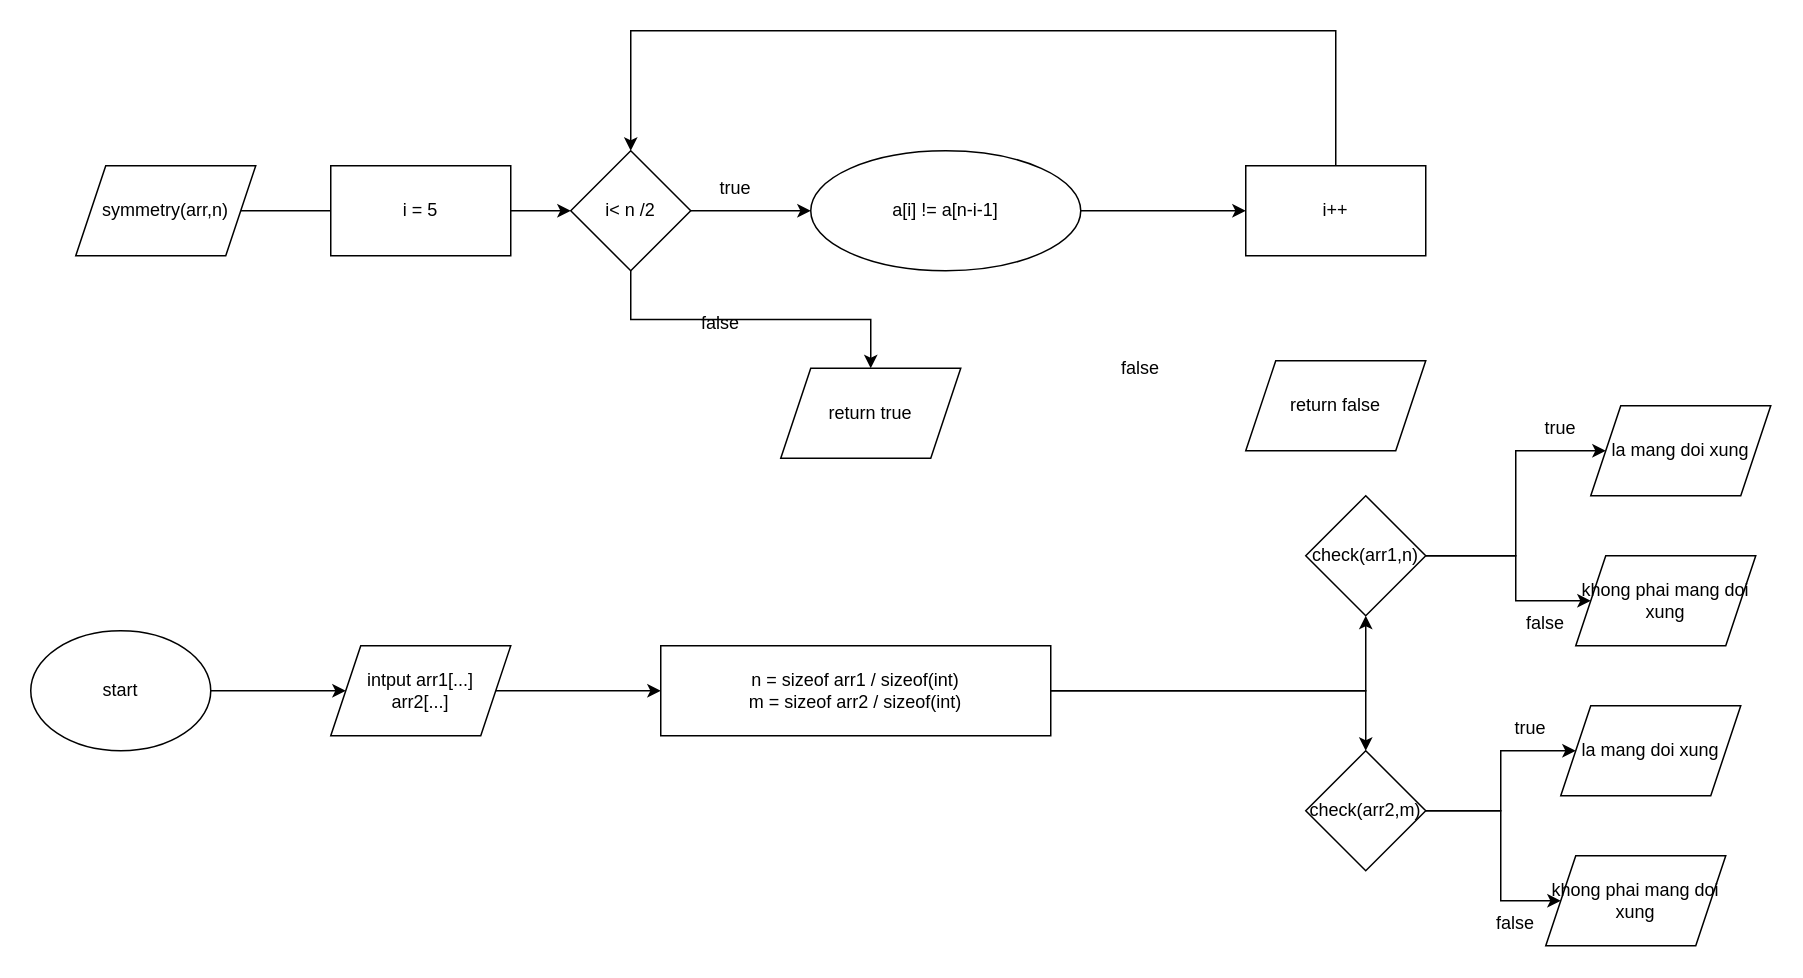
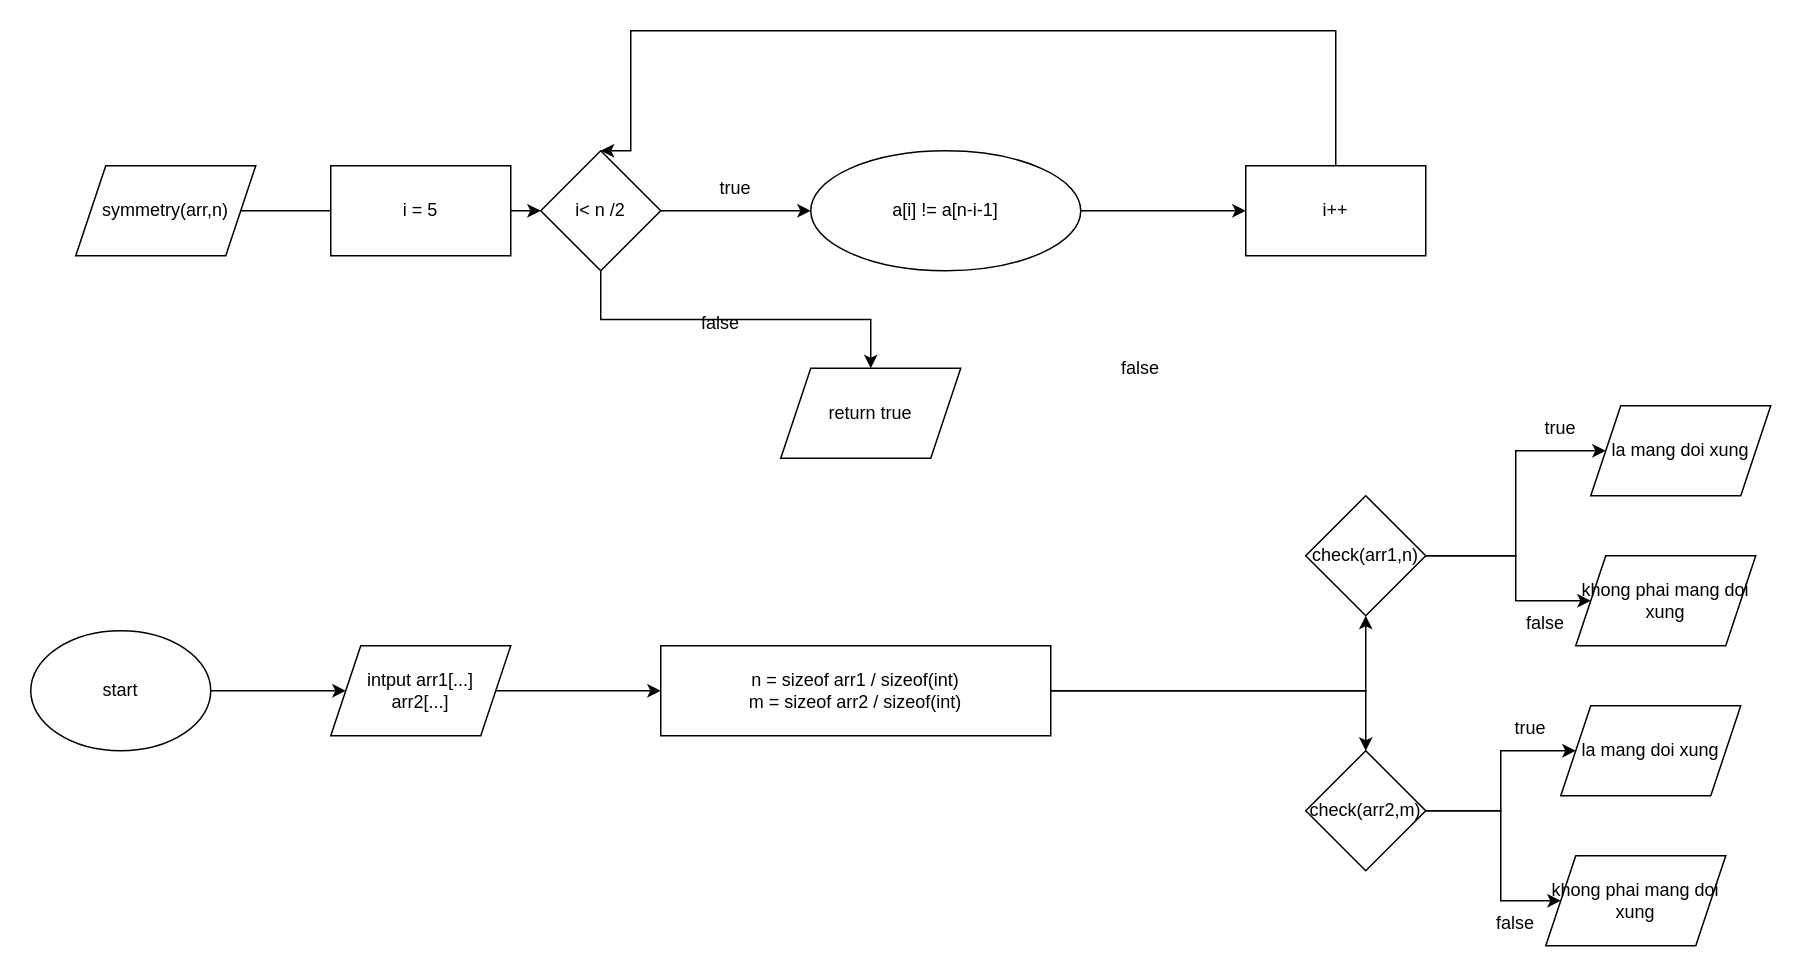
(631, 211) -> (601, 211)
(1336, 406) -> none
